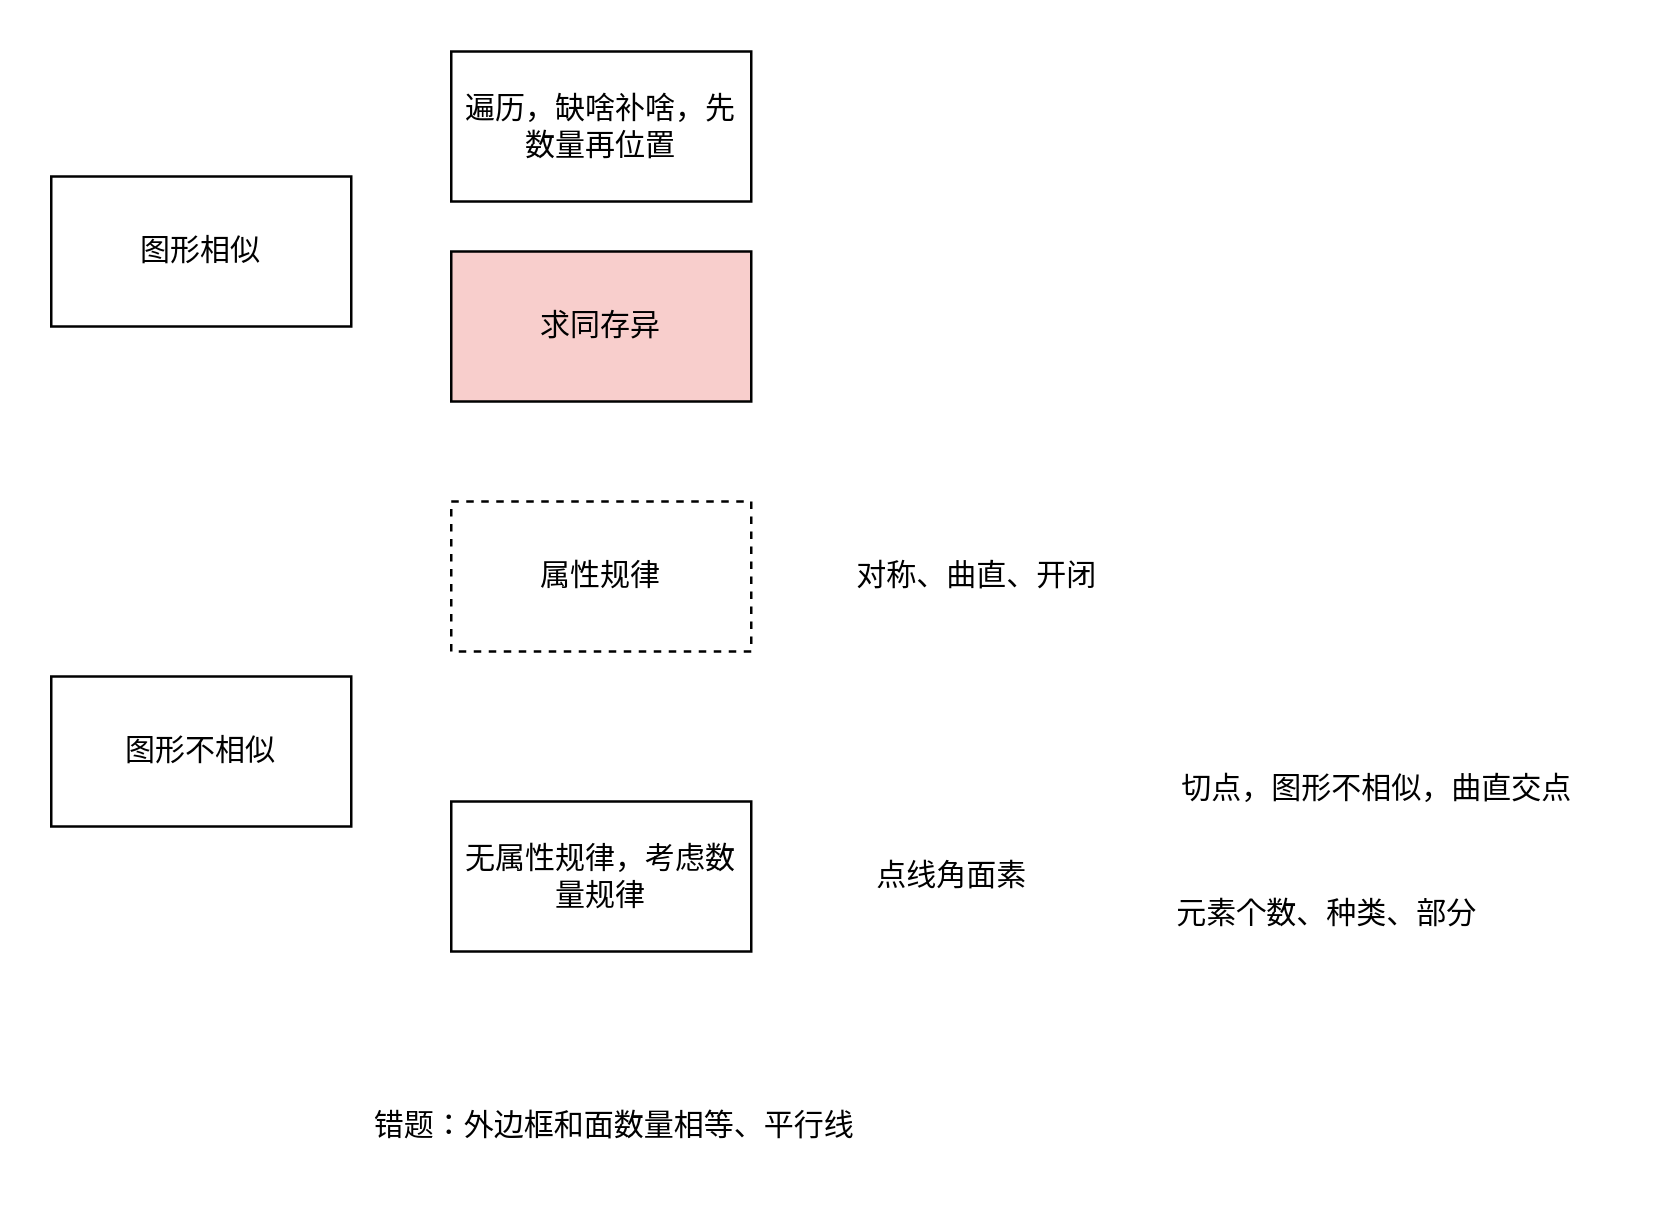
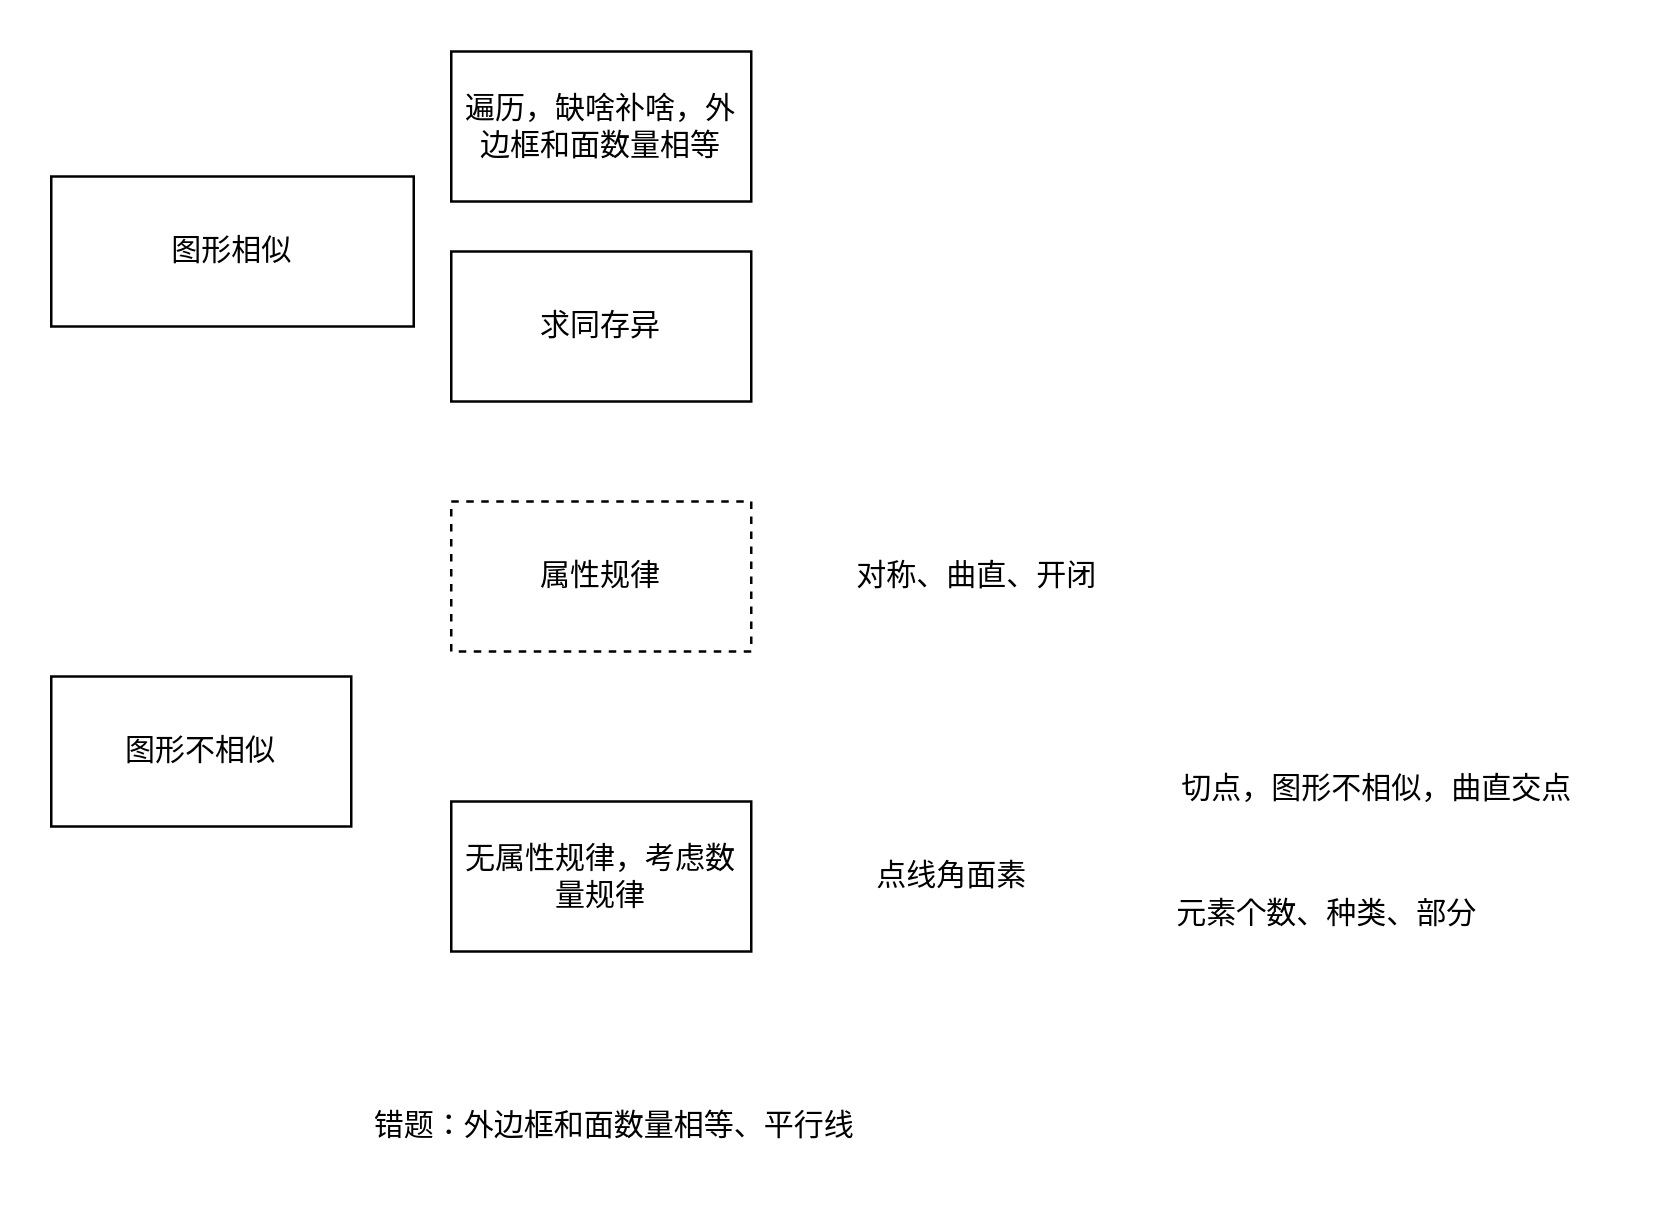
(601, 126) -> (601, 126)
(201, 251) -> (233, 251)
(601, 326) -> (601, 326)
